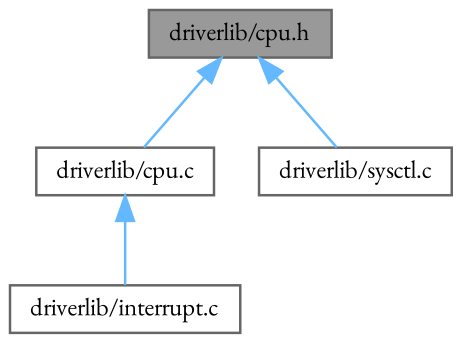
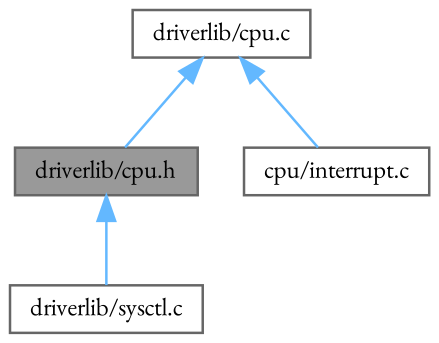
(174, 113) -> (155, 113)
(125, 309) -> (337, 171)
